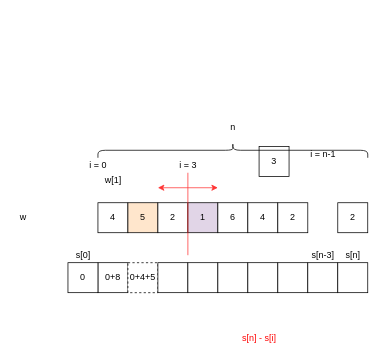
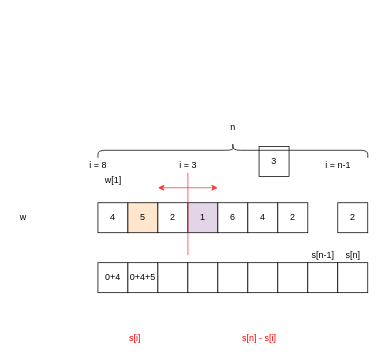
(323, 154) -> (338, 165)
(98, 165) -> (98, 165)
(83, 255) -> none
(323, 255) -> (323, 255)
(83, 278) -> none
(113, 278) -> (113, 278)
(143, 278) -> (143, 278)
none -> (135, 339)
